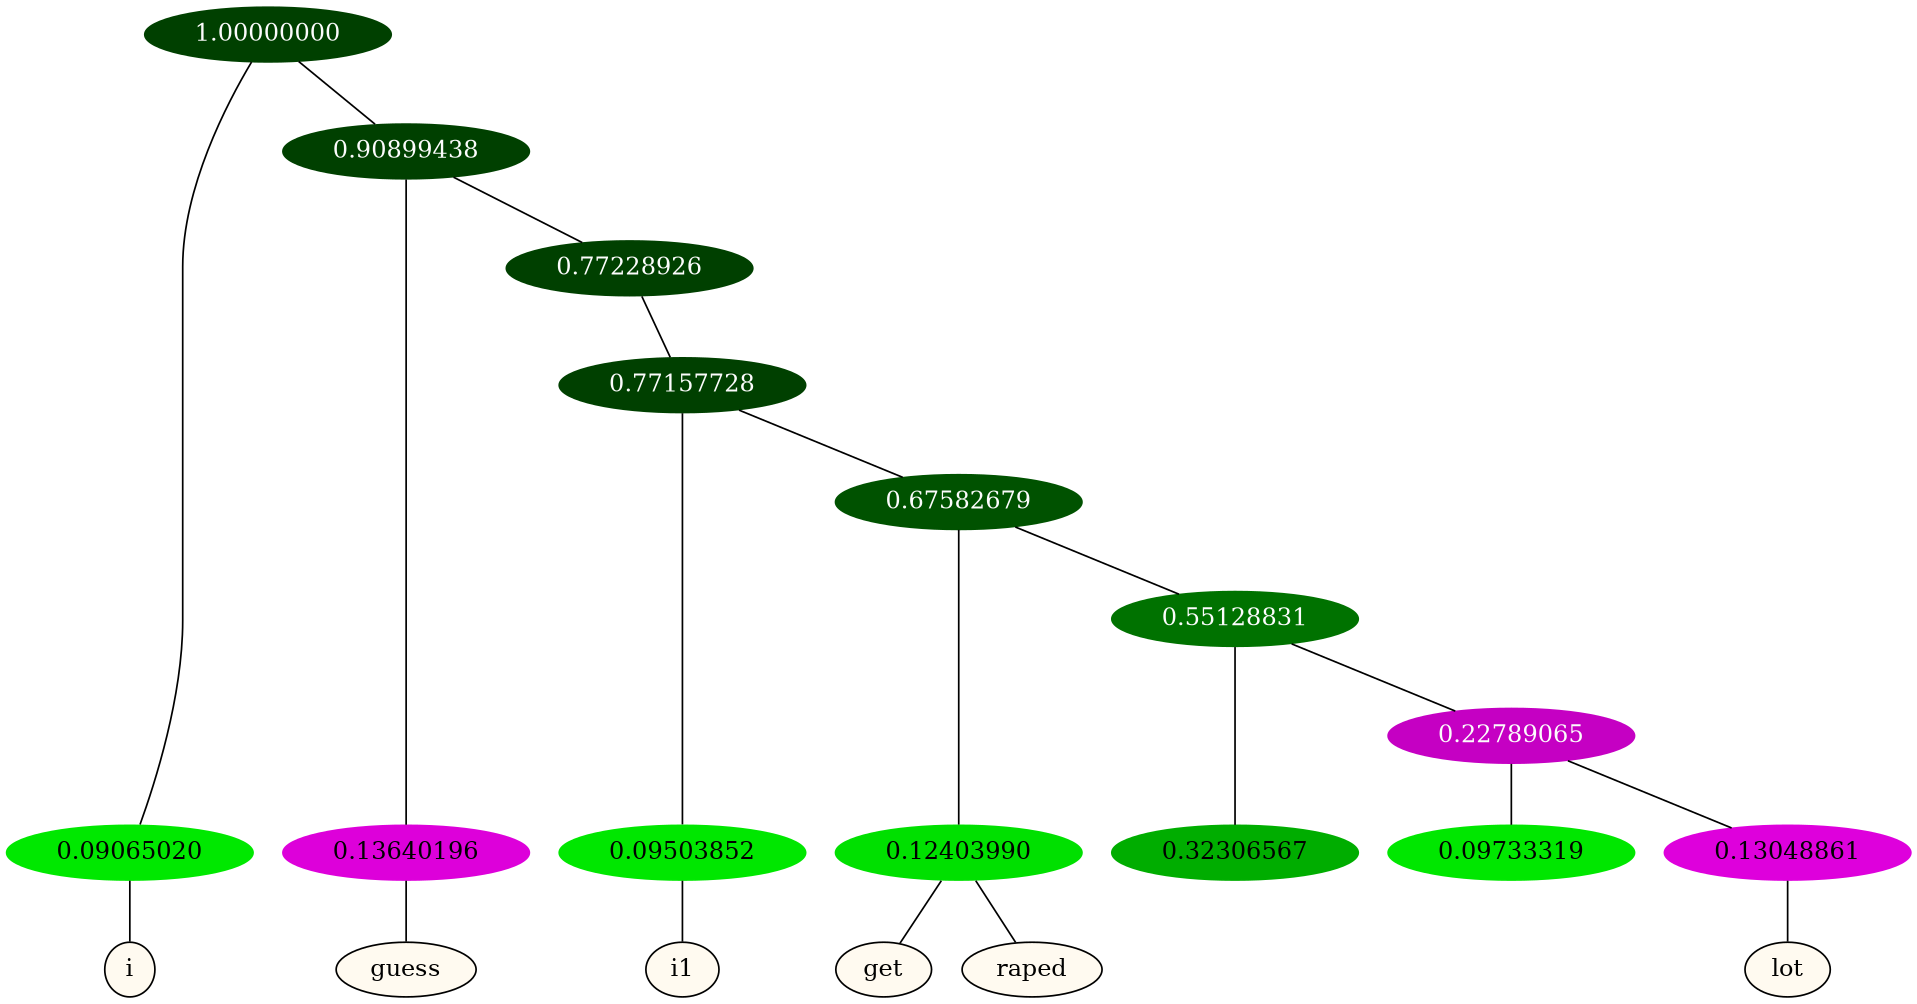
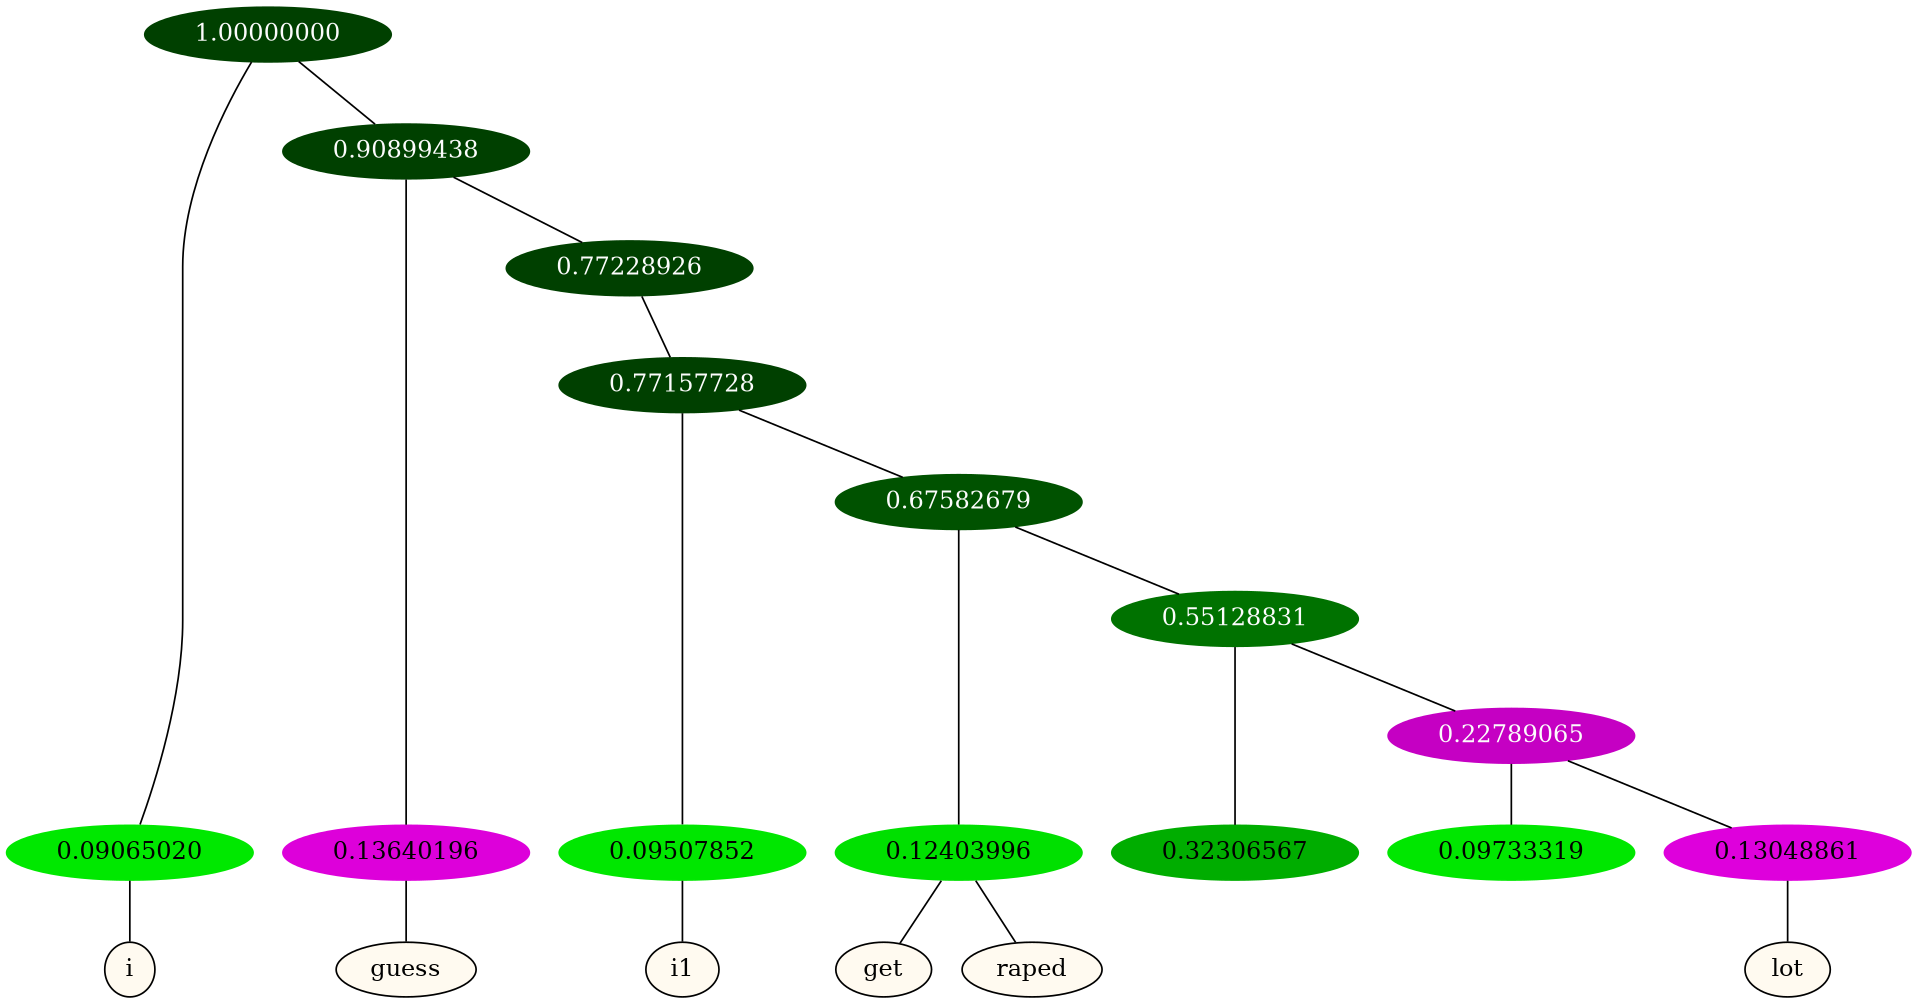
(682, 853) -> (682, 853)
(959, 853) -> (959, 853)
